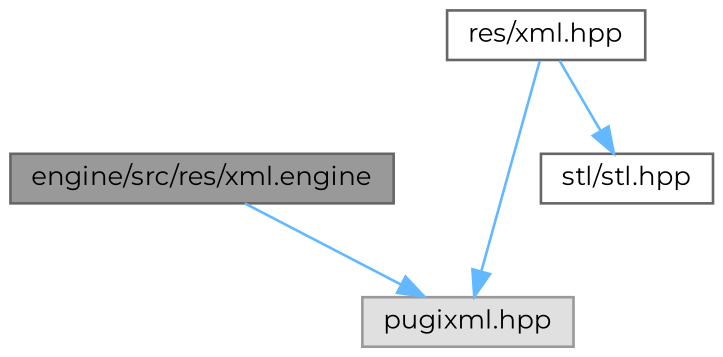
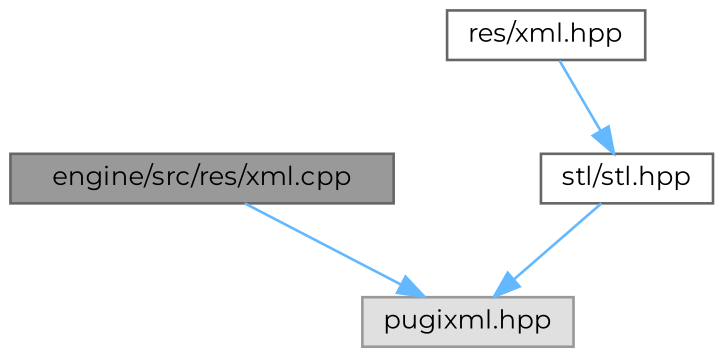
(511, 166) -> (558, 241)
(202, 179) -> (202, 179)
